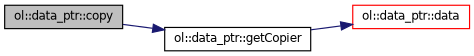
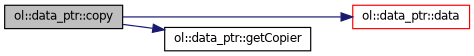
(326, 28) -> (232, 17)
